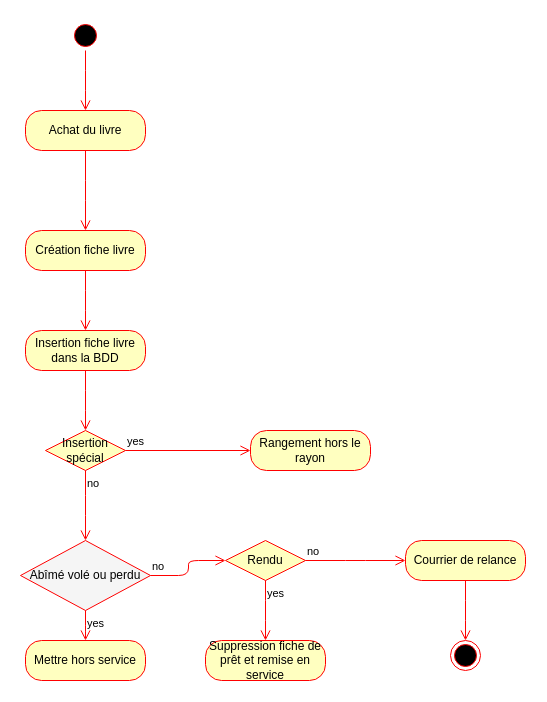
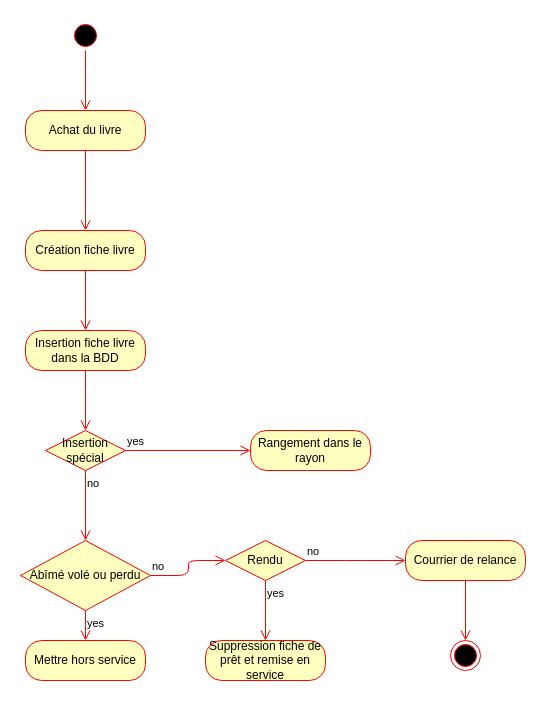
(311, 451) -> (311, 451)
(86, 576) -> (86, 576)
